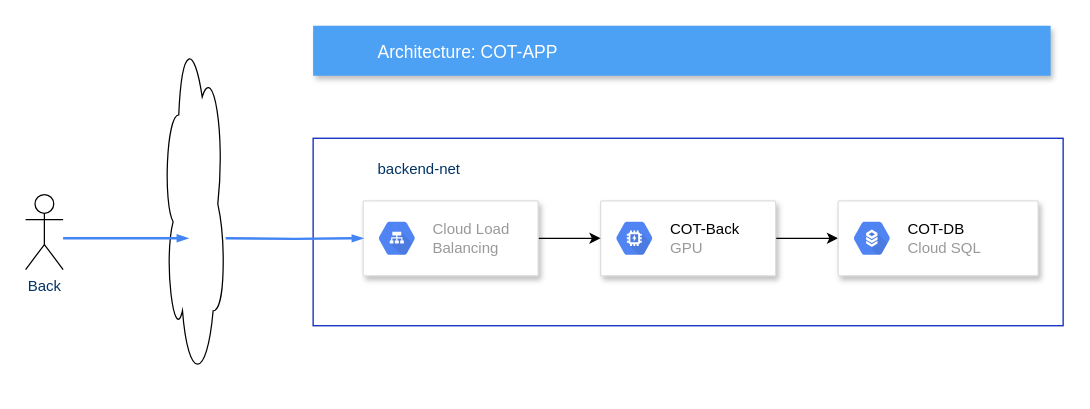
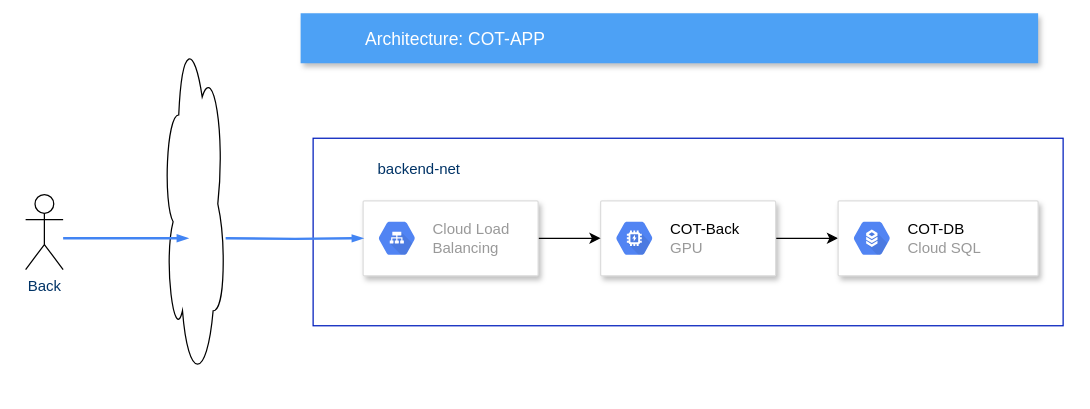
(682, 51) -> (669, 38)
